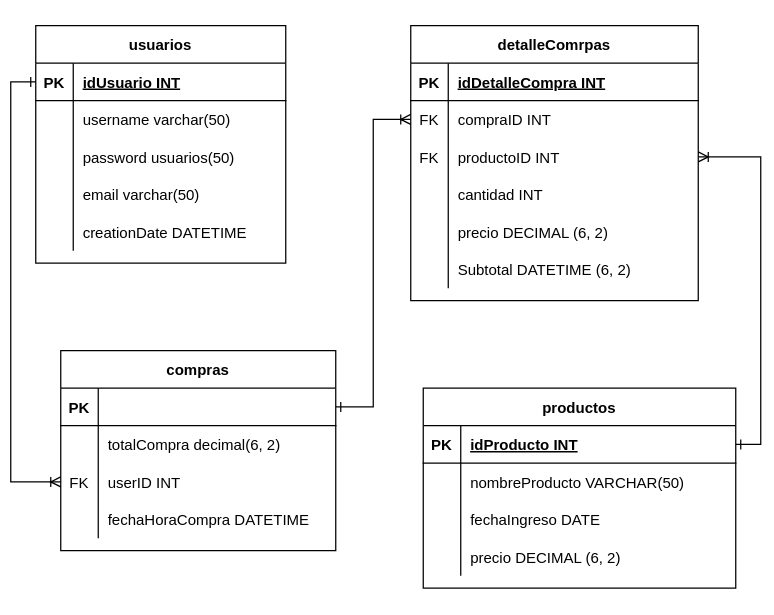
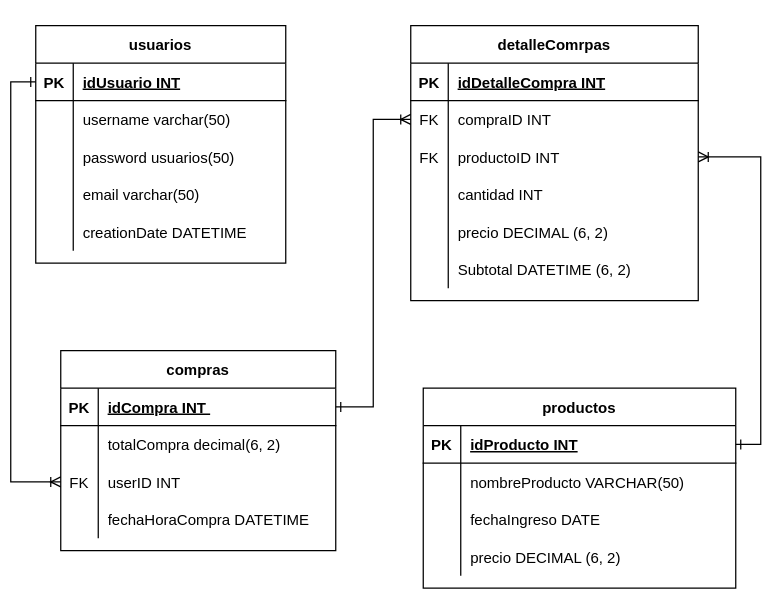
none -> (217, 407)
